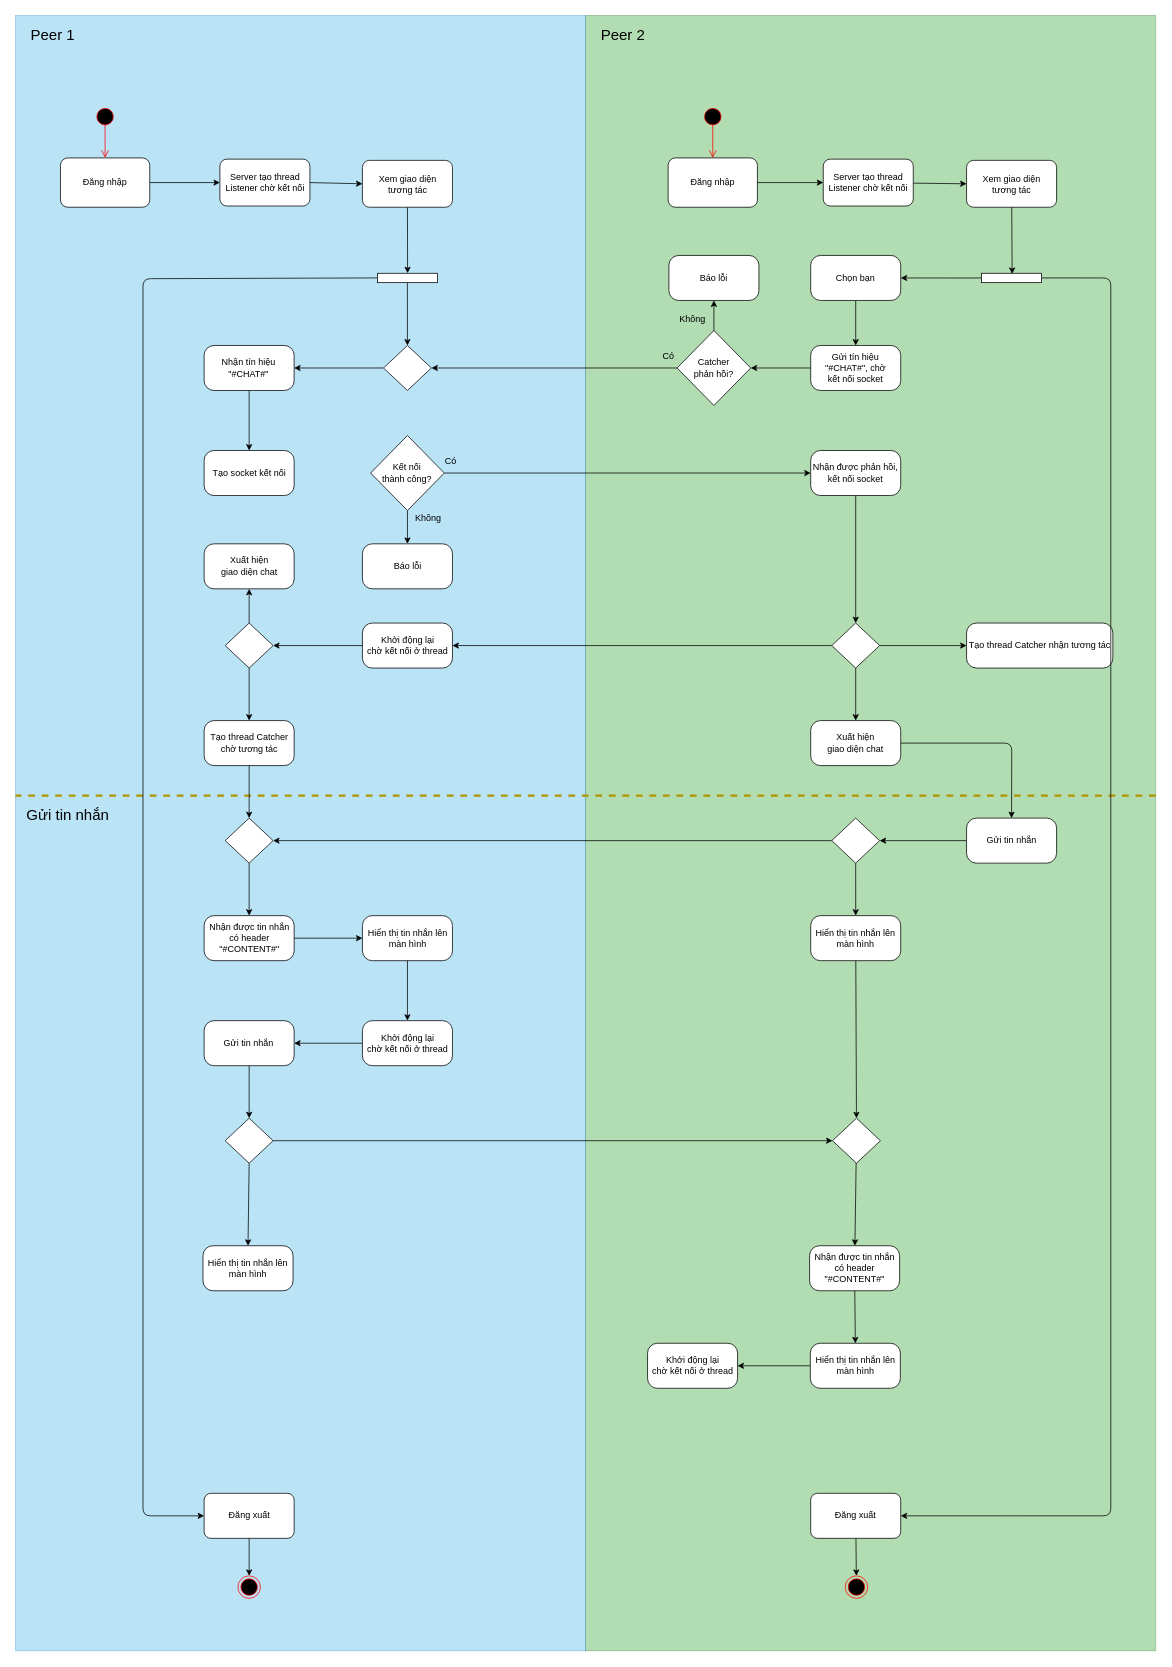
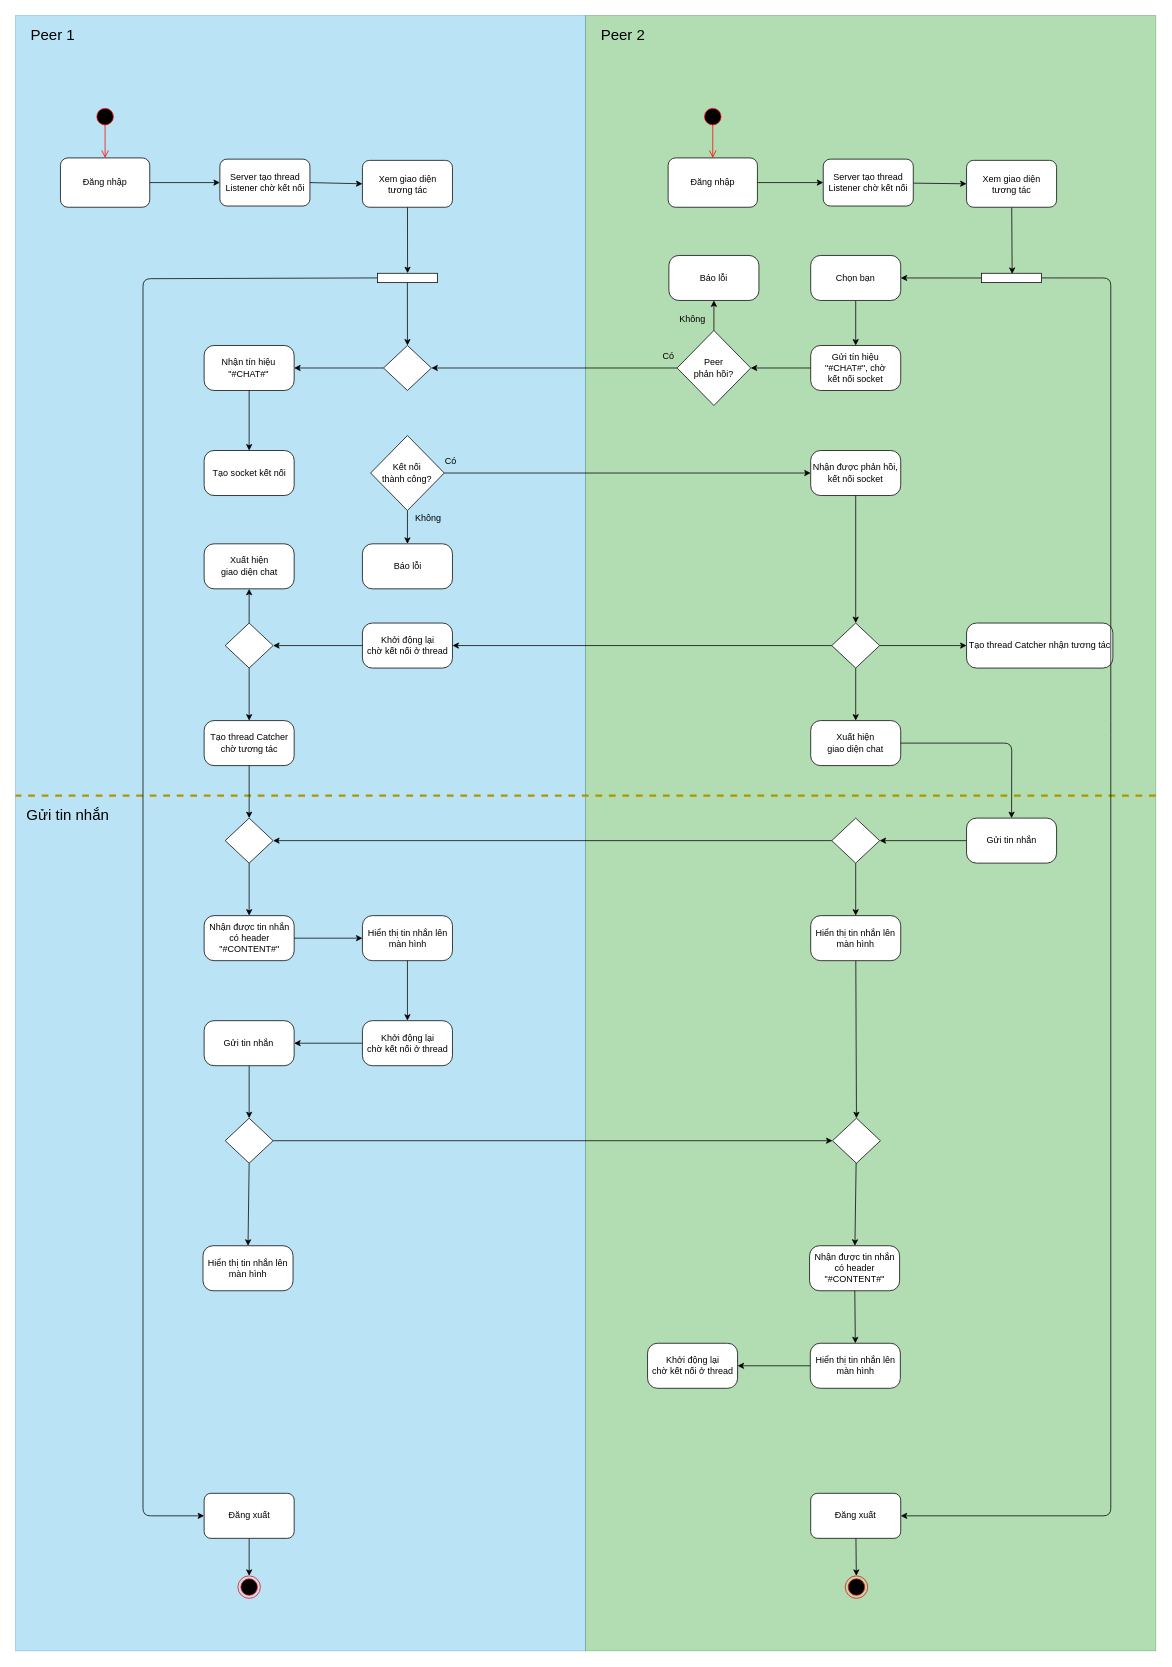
(714, 368) -> (714, 368)
